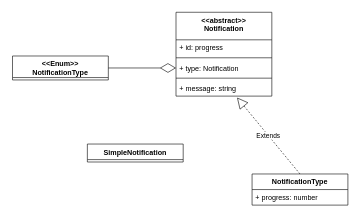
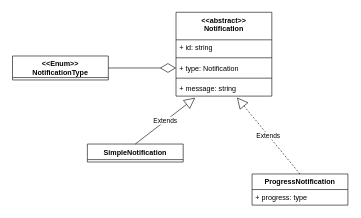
(204, 48) -> (199, 48)
none -> (161, 124)
(300, 182) -> (300, 182)
(289, 198) -> (285, 198)
